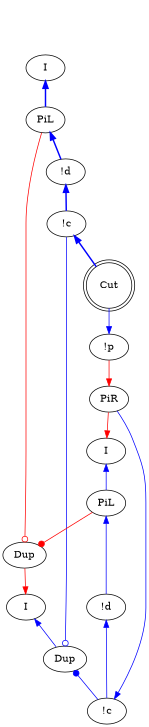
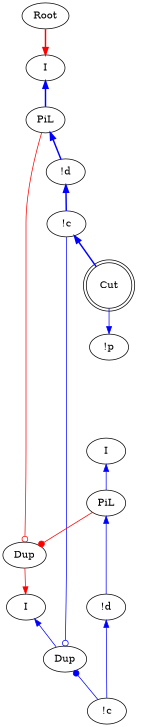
none -> (46, 16)
(109, 399) -> none
